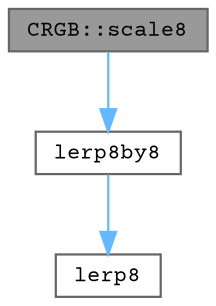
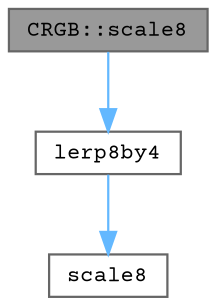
(108, 153) -> (108, 153)
(108, 276) -> (108, 276)
